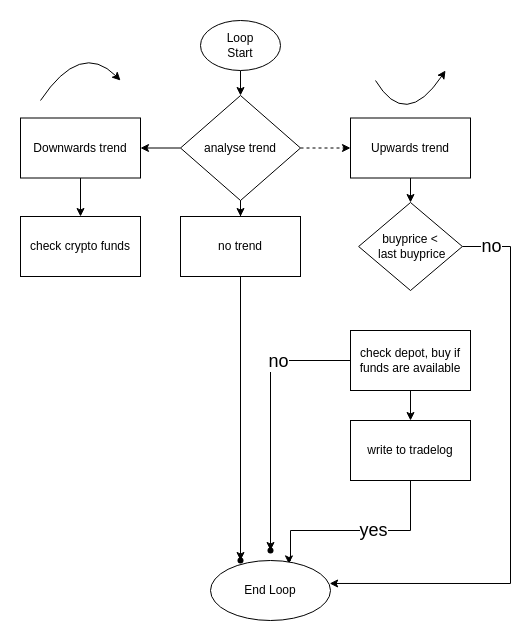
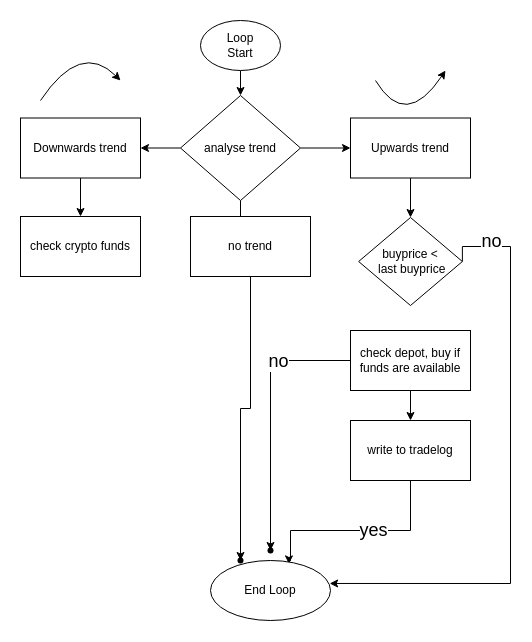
(322, 148) -> (322, 148)
(241, 247) -> (251, 247)
(411, 247) -> (411, 262)
